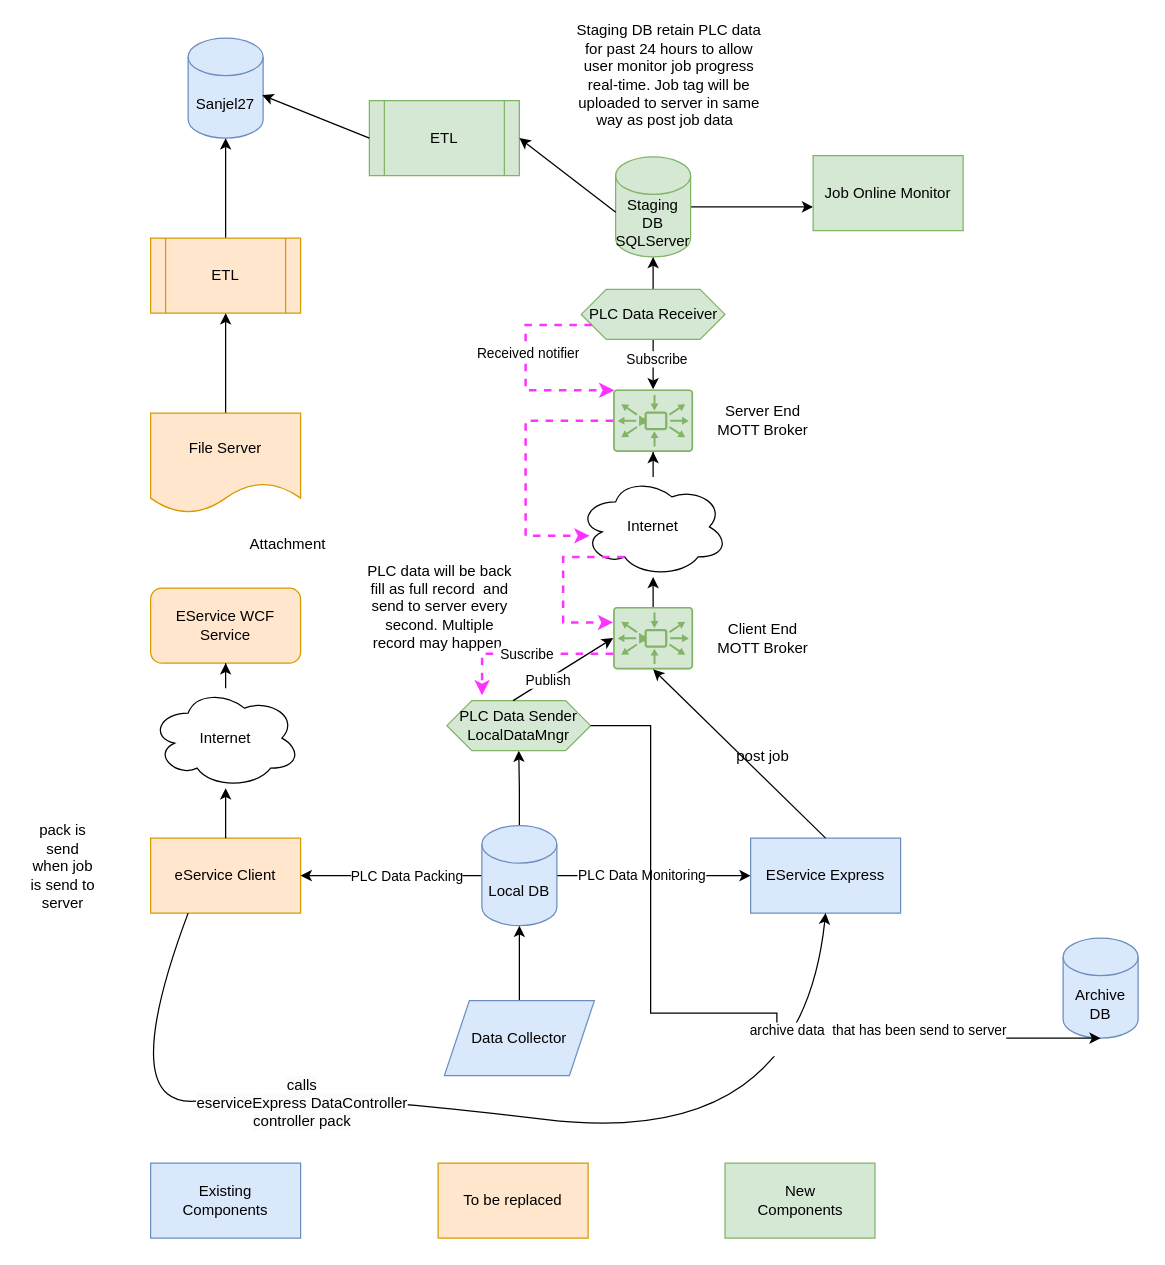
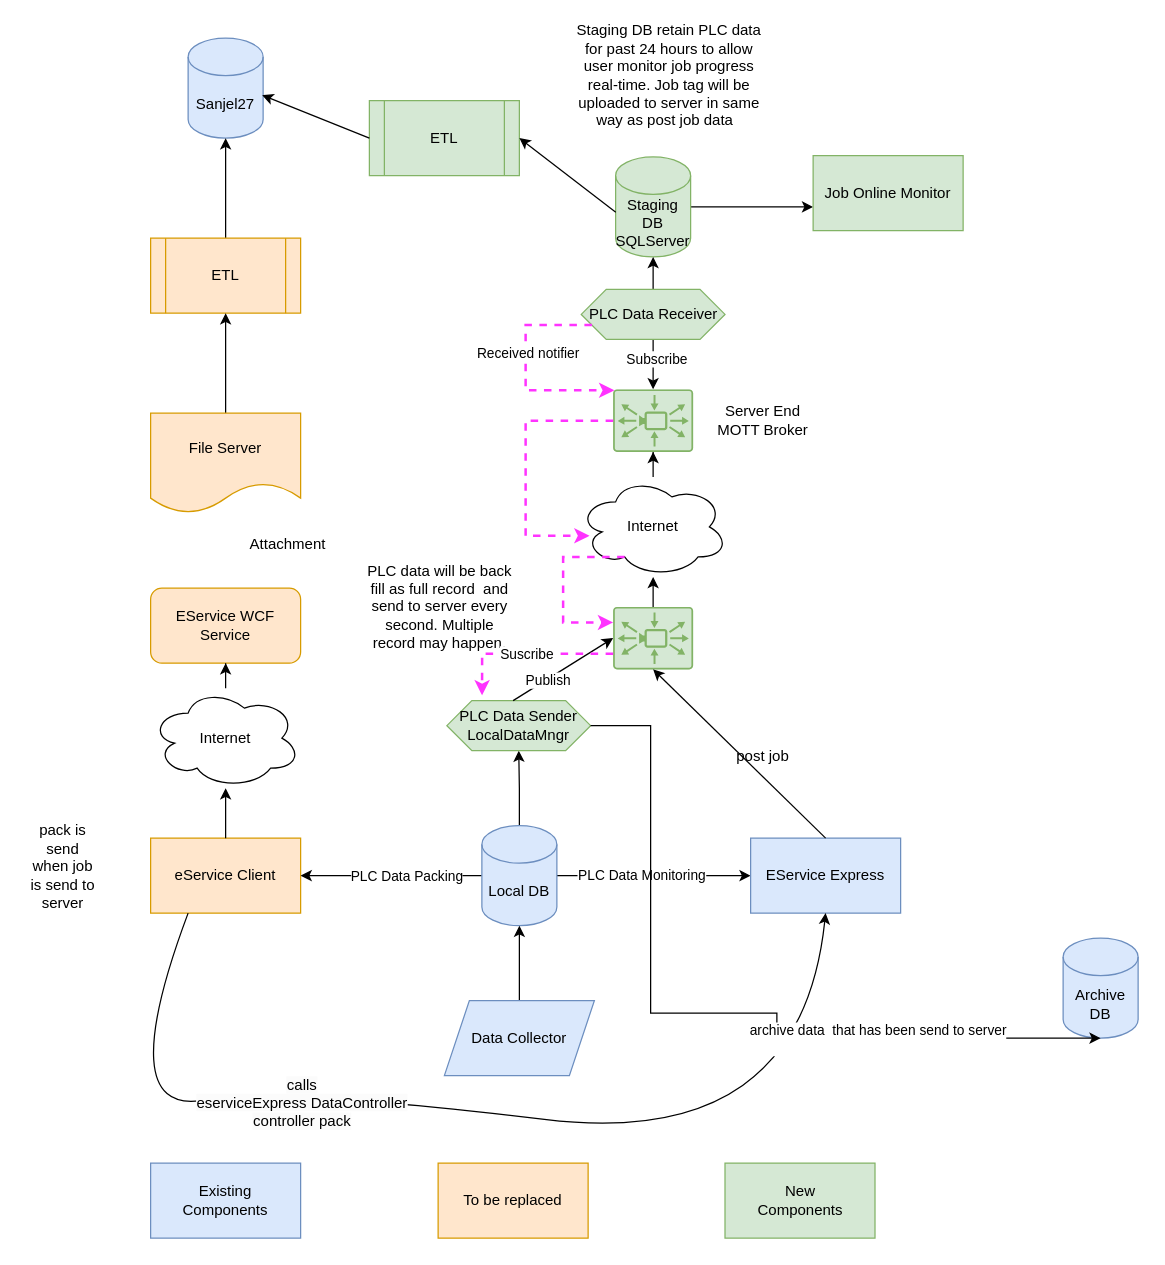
(763, 638) -> none
